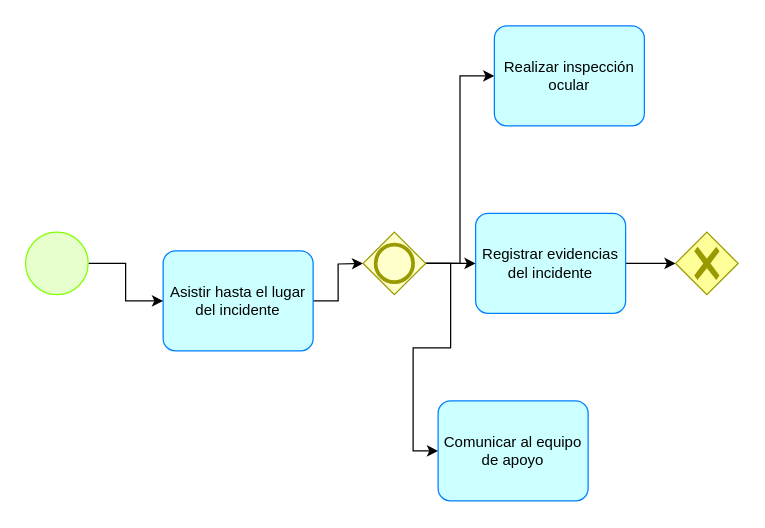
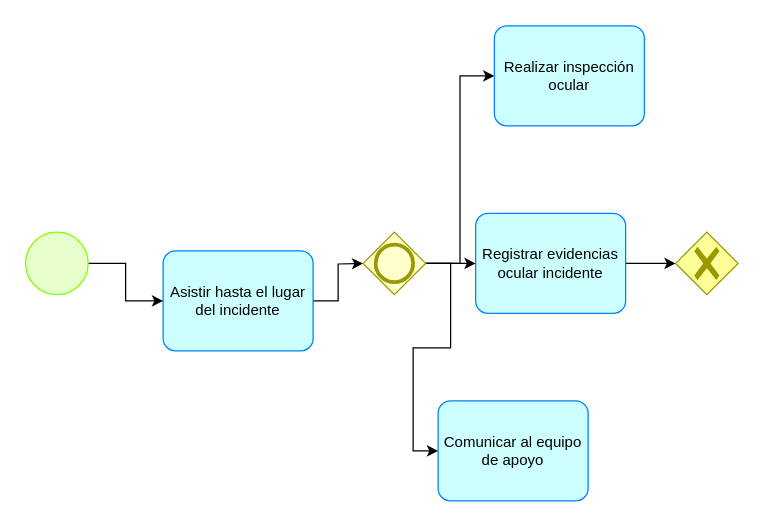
(551, 263) -> (551, 263)
